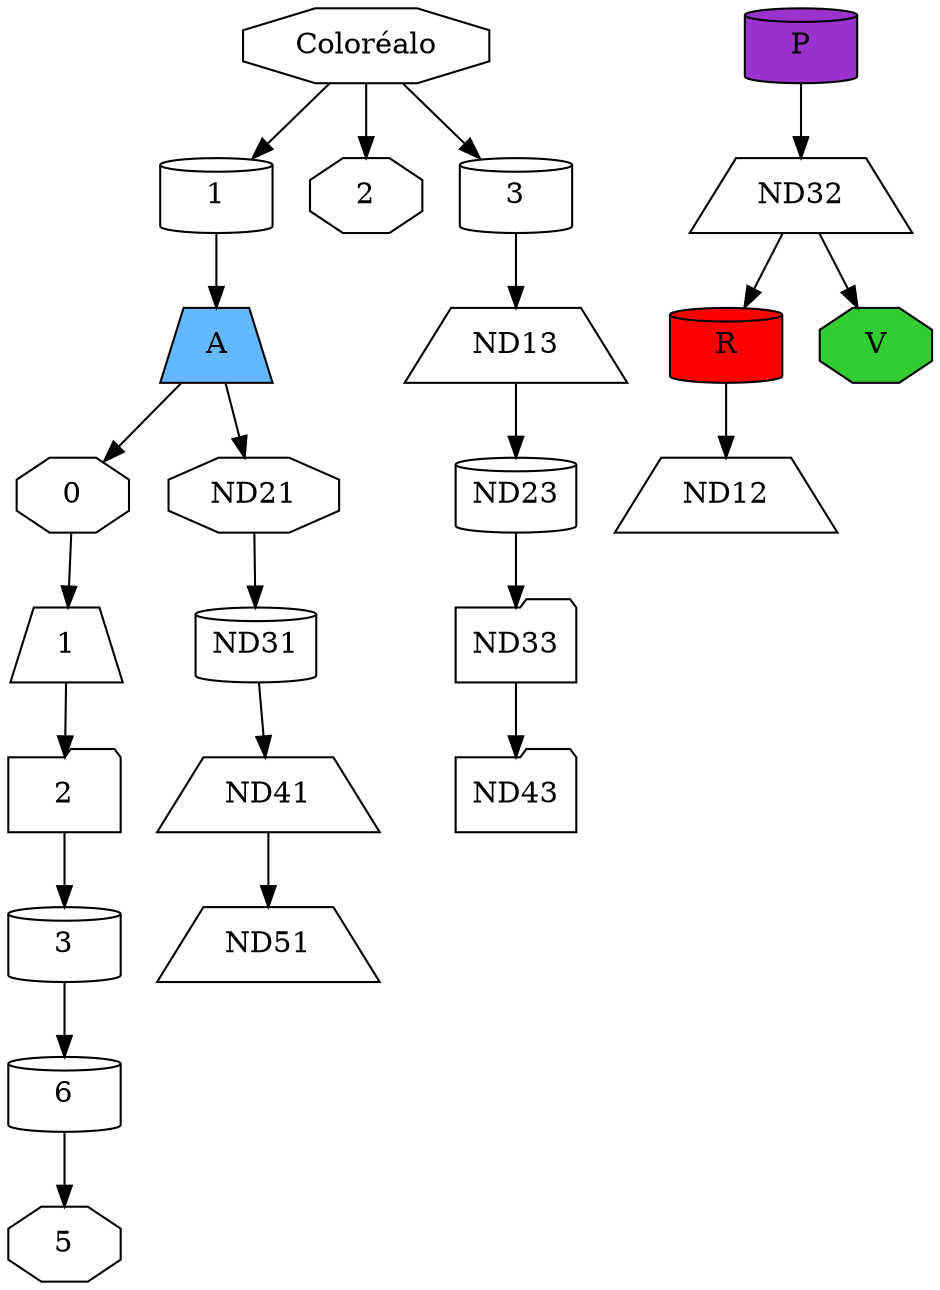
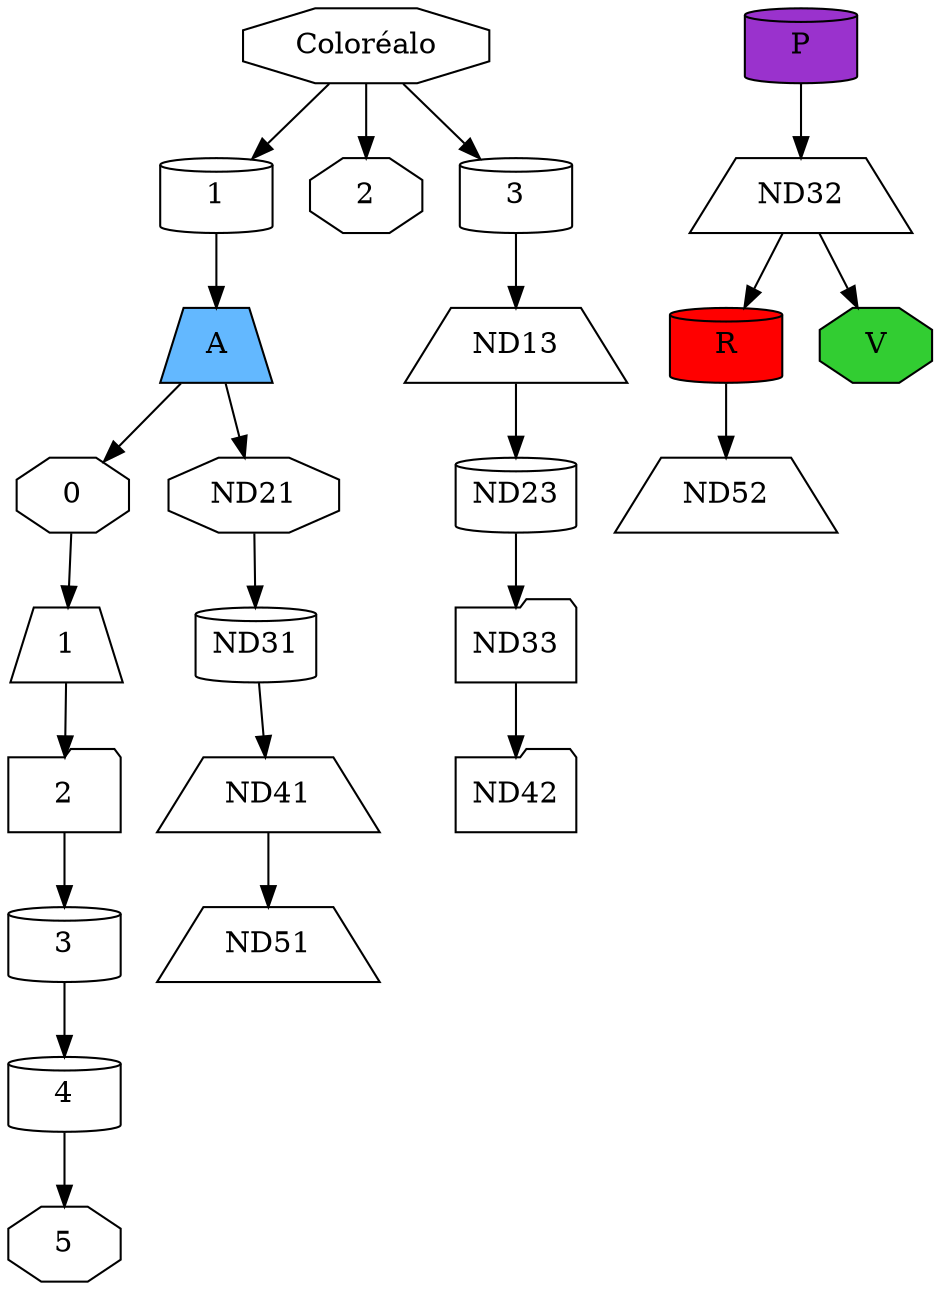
(726, 495) -> (726, 495)
(516, 795) -> (516, 795)
(64, 1094) -> (64, 1094)
